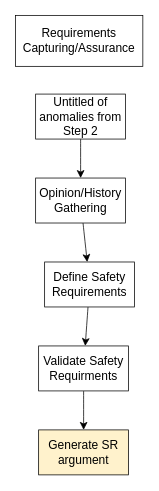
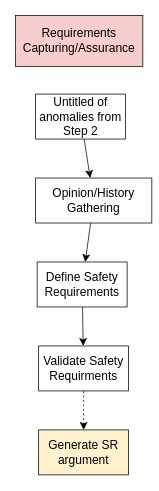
(79, 41) -> (79, 41)
(81, 201) -> (94, 201)
(90, 285) -> (82, 285)
(84, 407) -> (84, 407)
